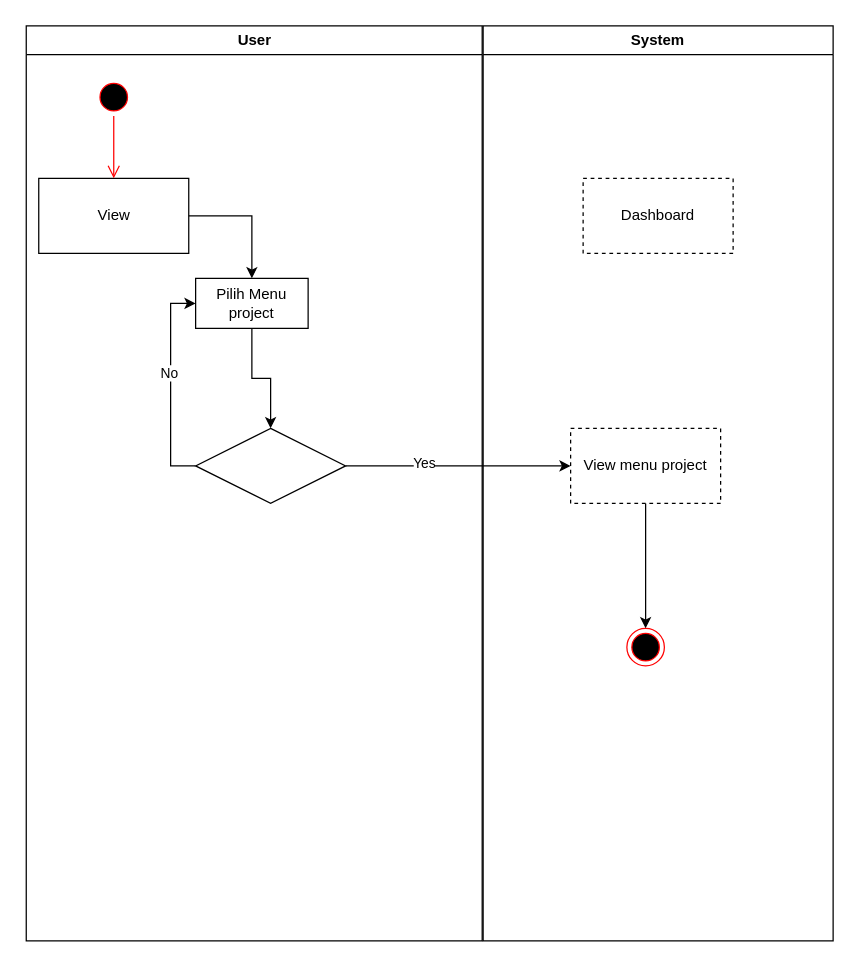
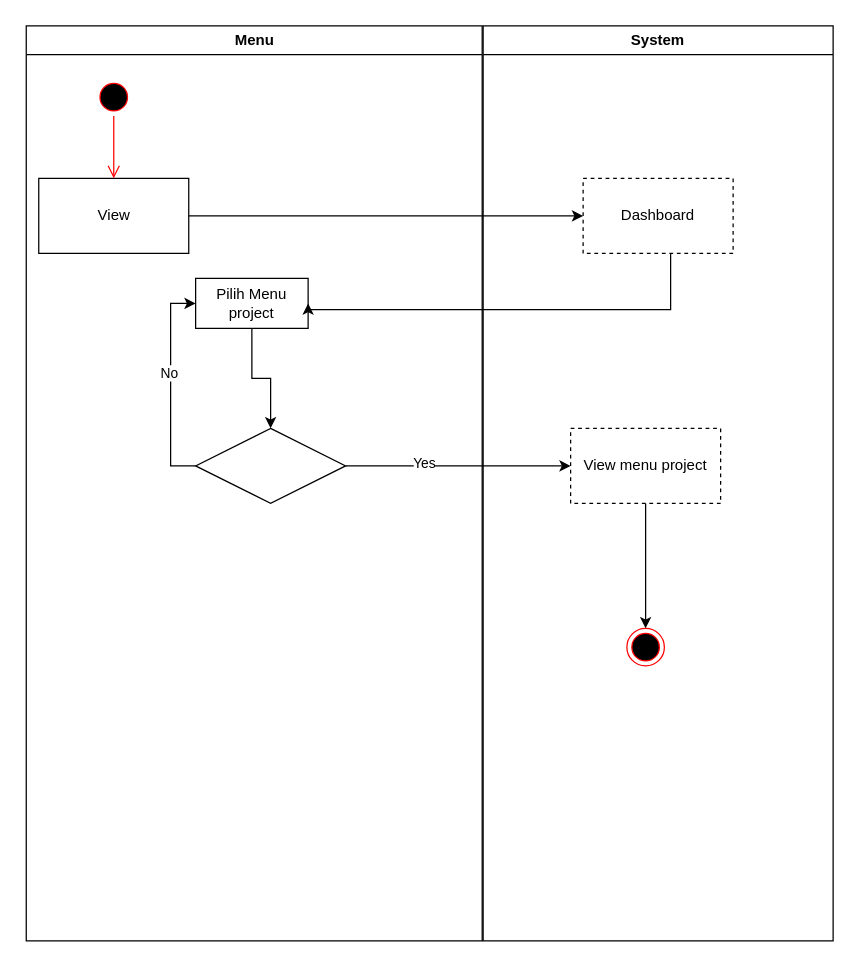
(255, 41) -> (255, 41)
(252, 241) -> (412, 216)
none -> (517, 309)
